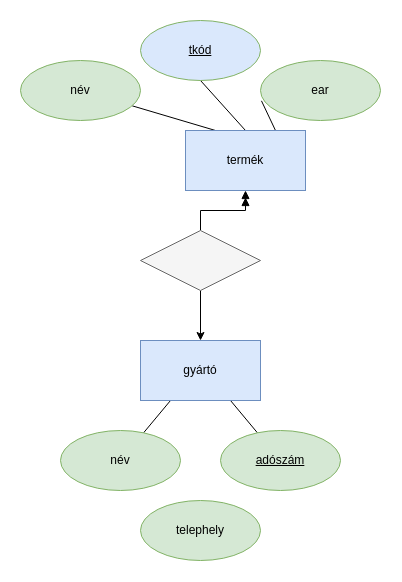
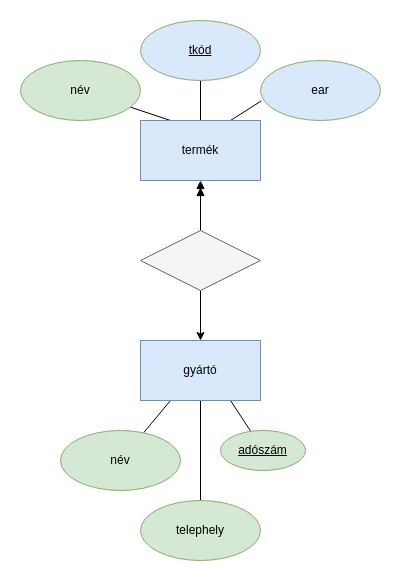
(321, 91) -> (321, 91)
(246, 161) -> (201, 151)
none -> (201, 451)
(281, 461) -> (263, 451)
